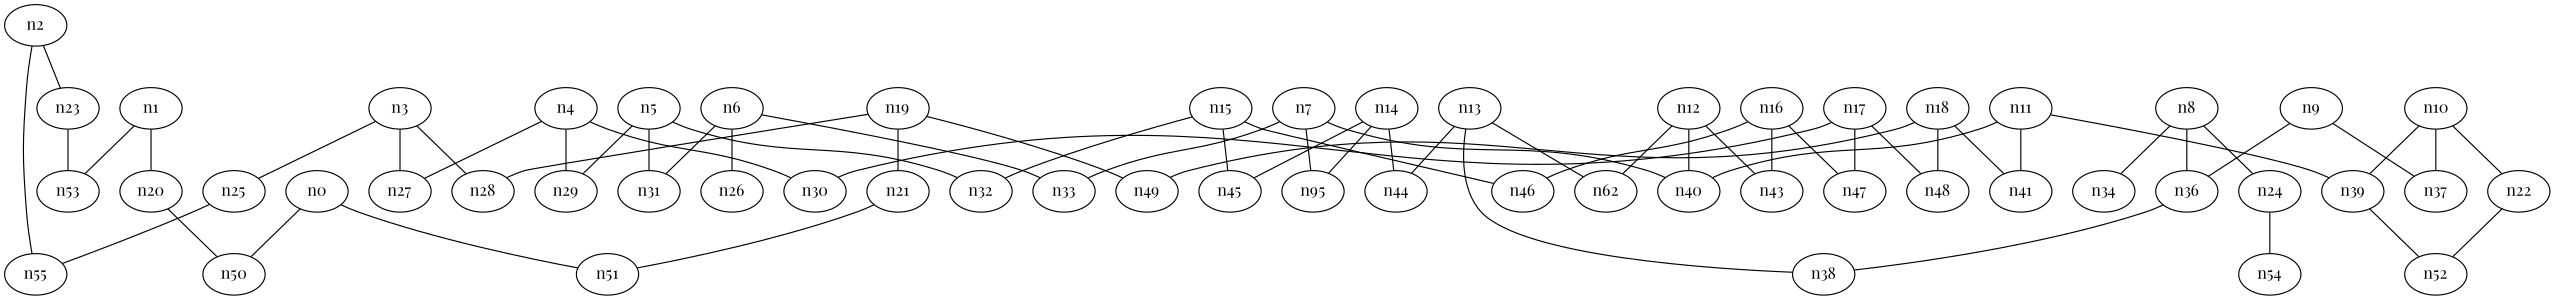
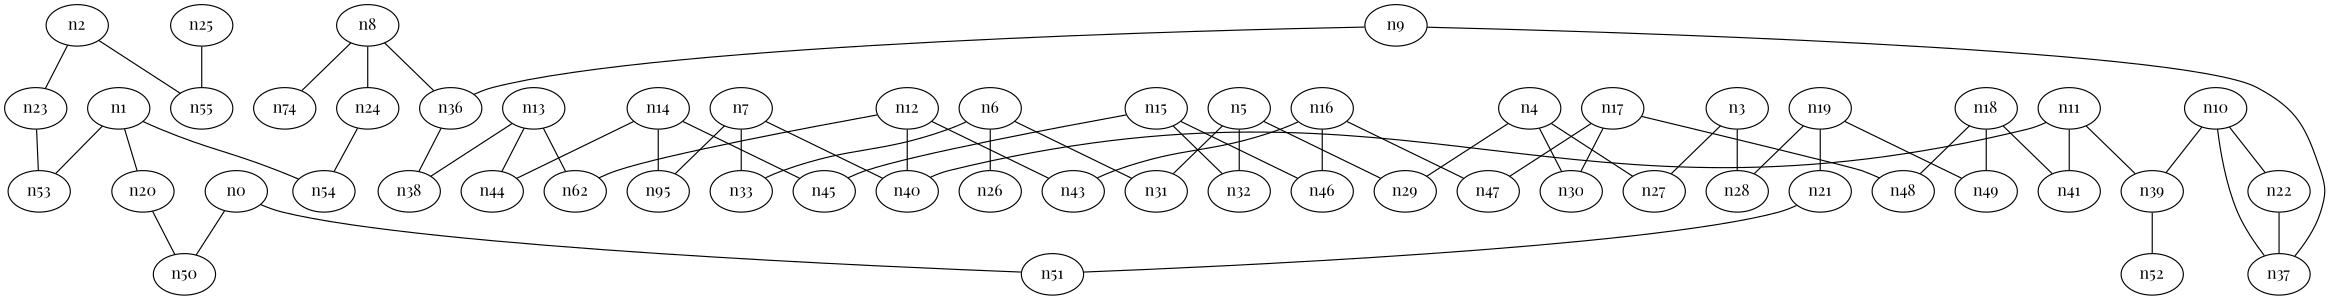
(317, 150) -> none
none -> (221, 151)
(2104, 191) -> (285, 108)
(2477, 233) -> (2279, 233)
